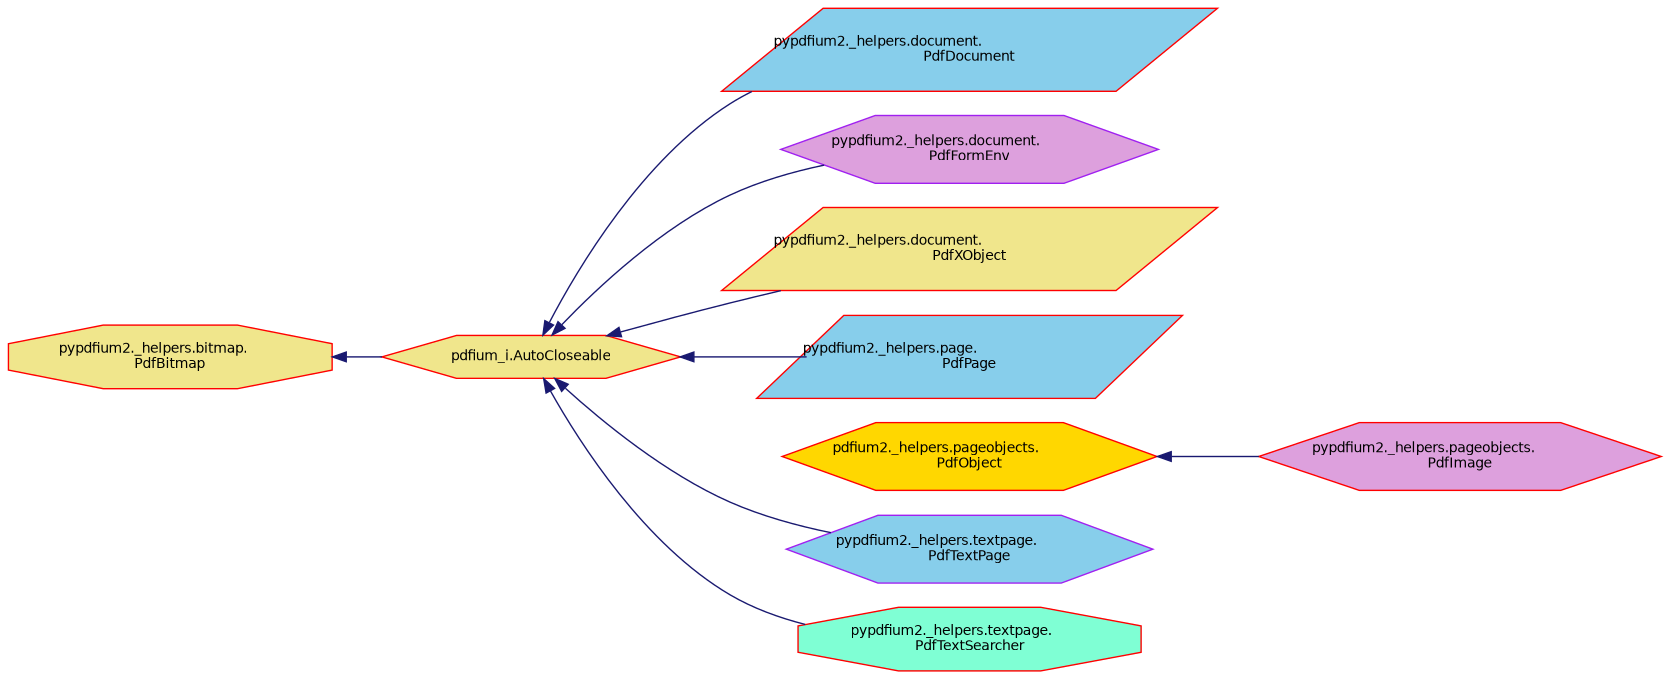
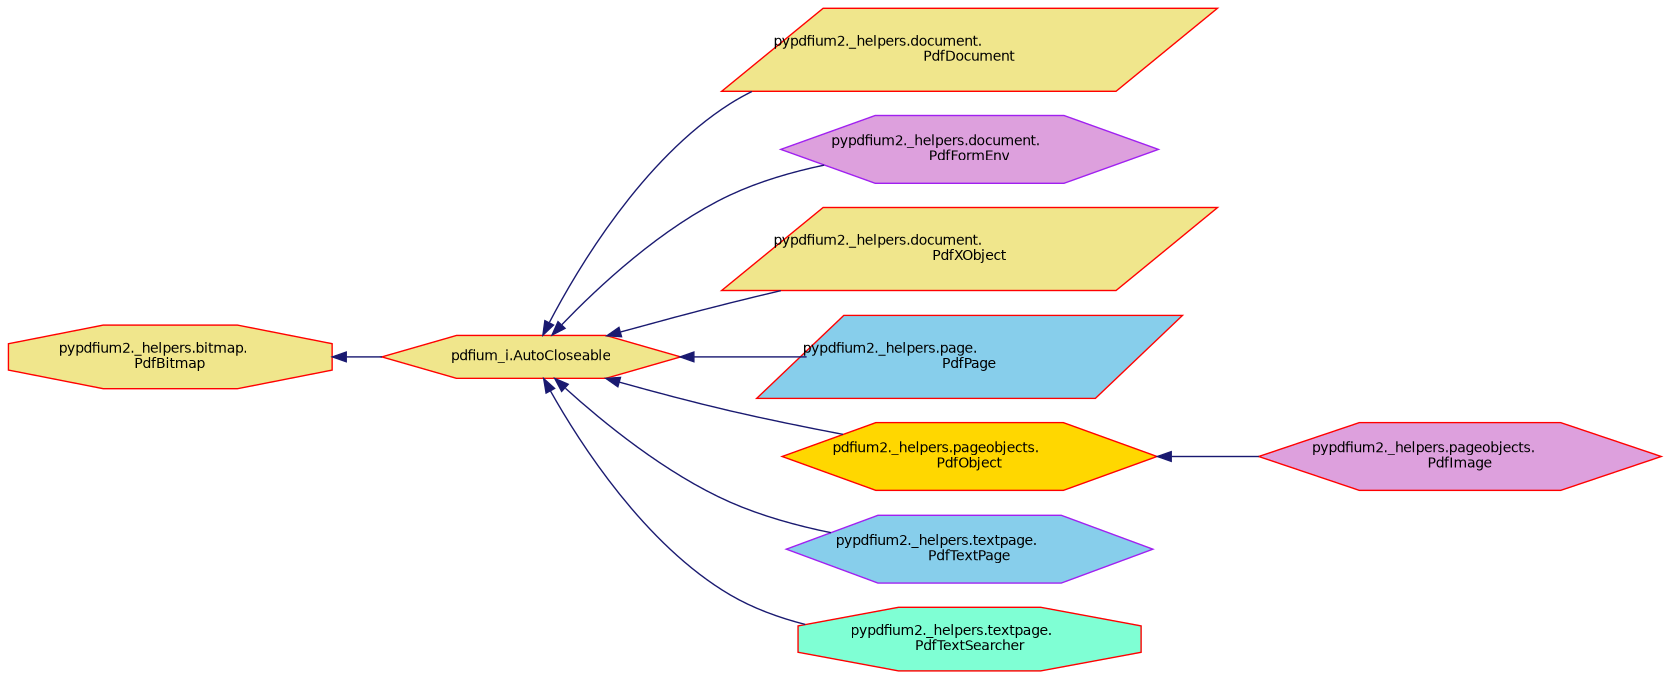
(970, 50) -> (970, 50)
none -> (730, 411)
